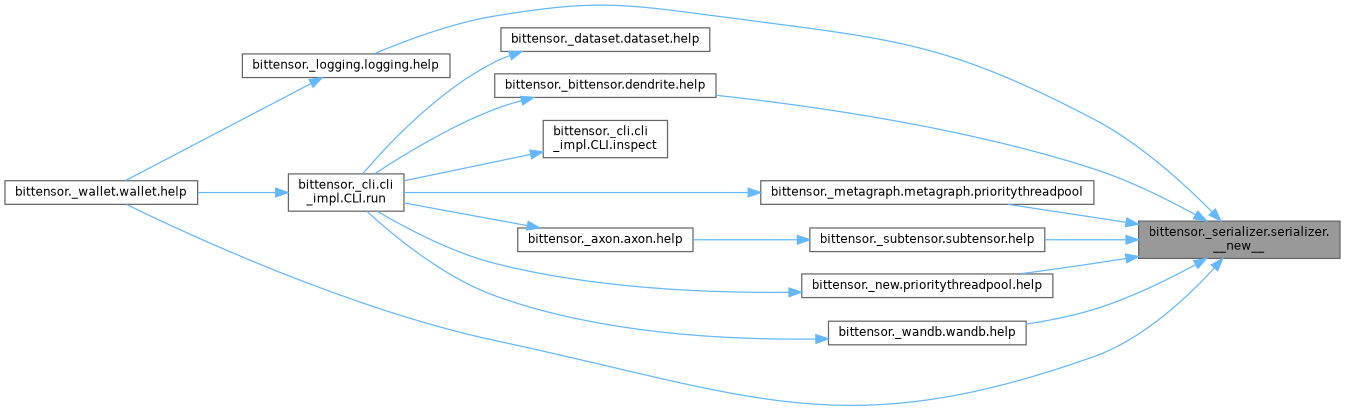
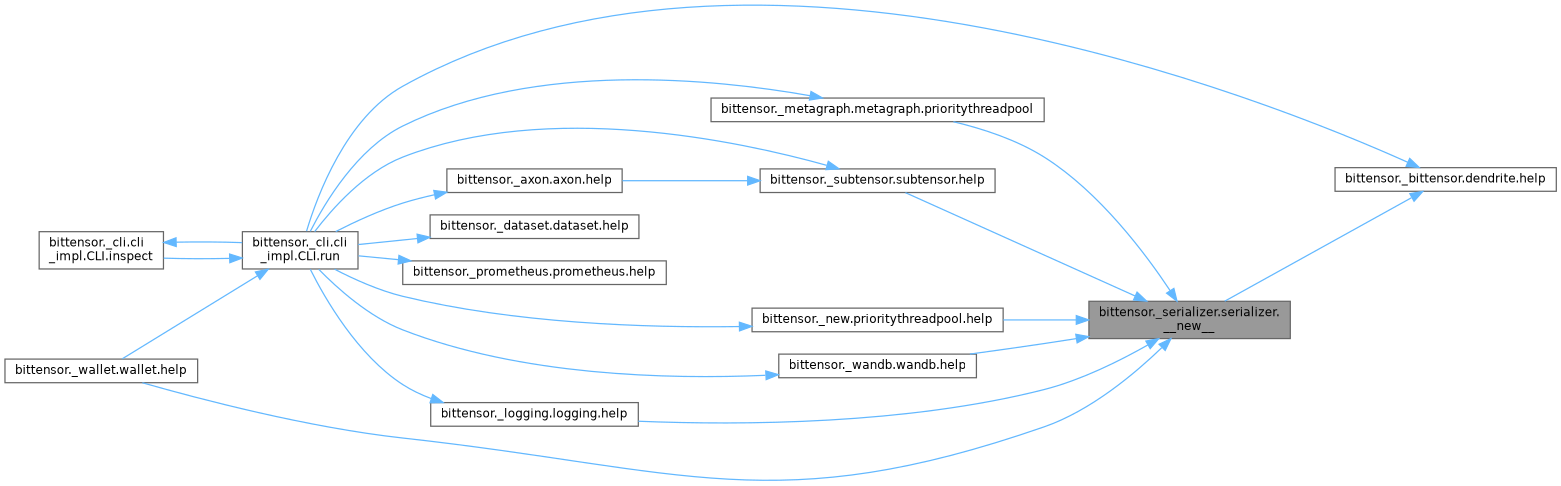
none -> (556, 129)
(218, 132) -> (359, 345)
(962, 134) -> (1318, 249)
none -> (196, 259)
none -> (535, 273)
